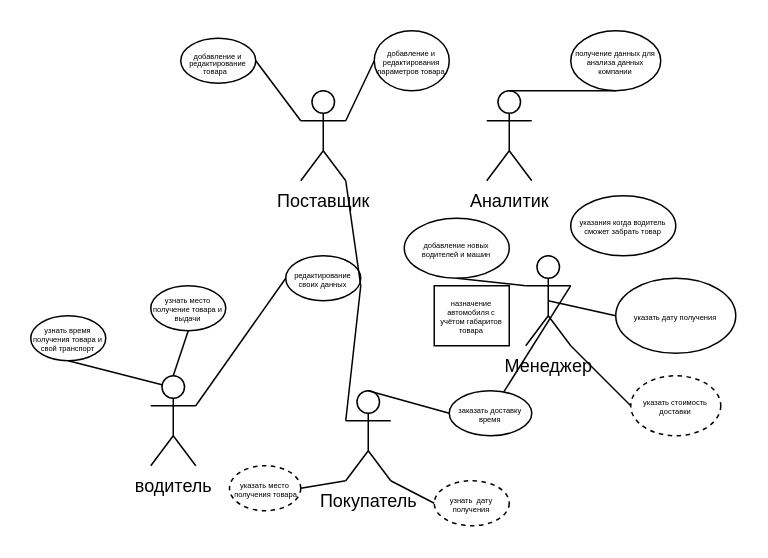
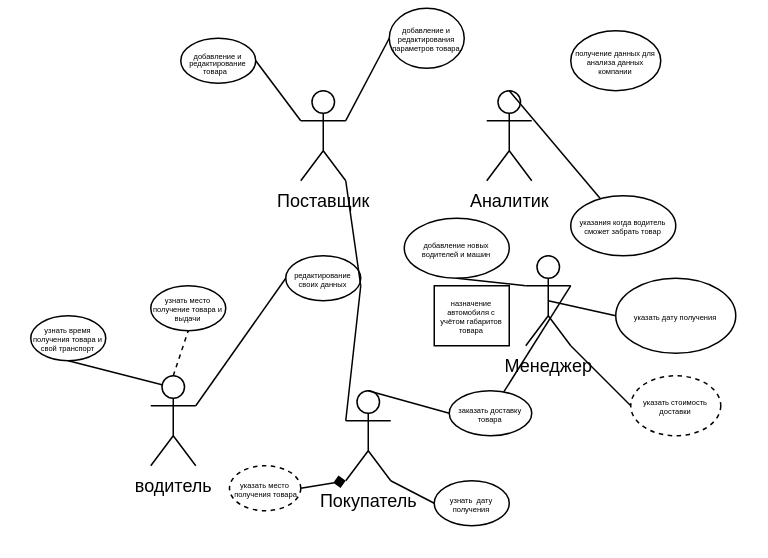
(412, 61) -> (427, 38)
(559, 91) -> (555, 144)
(181, 352) -> (181, 352)
(491, 413) -> (491, 413)
(338, 482) -> (333, 483)
(472, 503) -> (472, 503)
